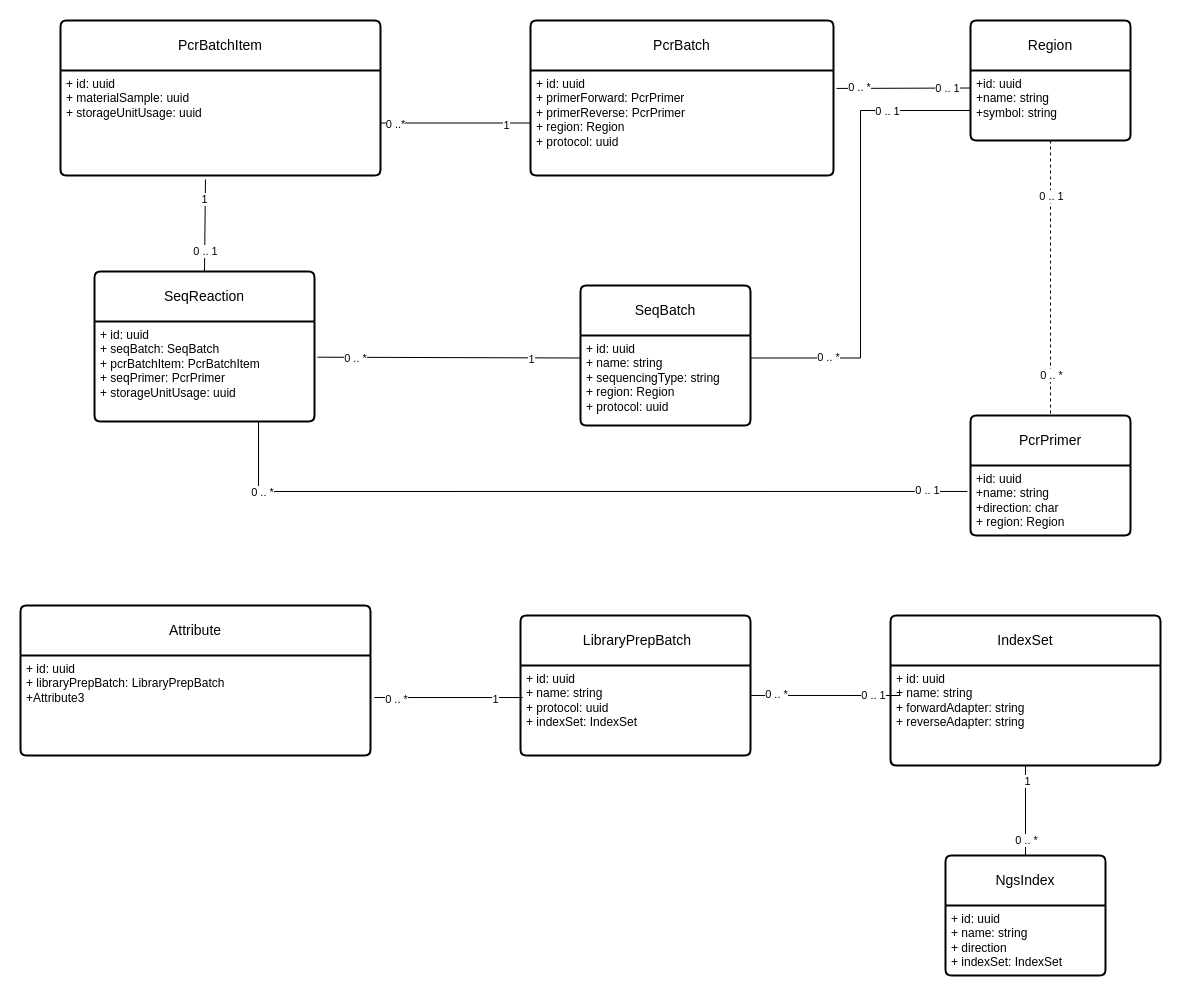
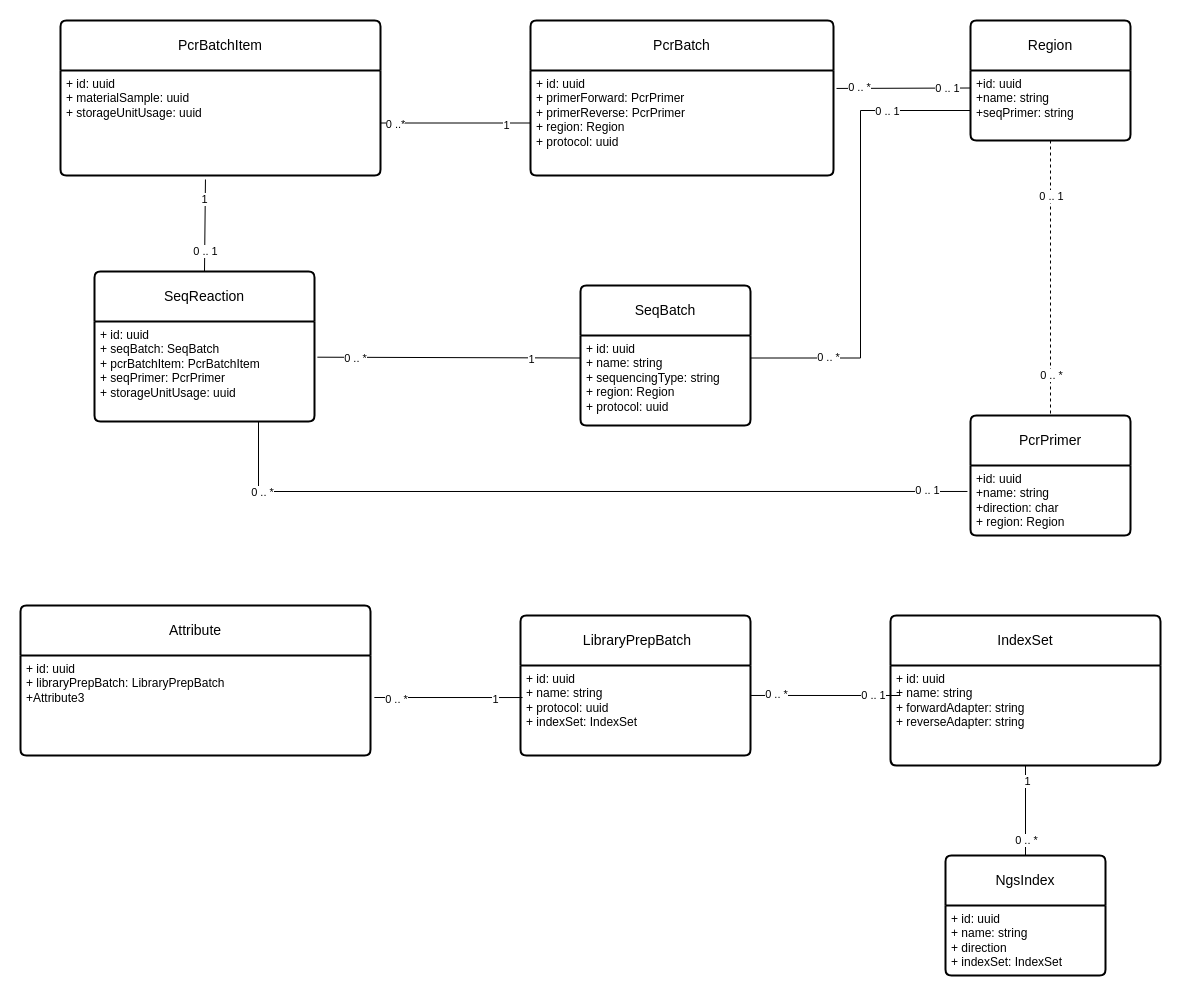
(1021, 99) -> (1031, 99)
